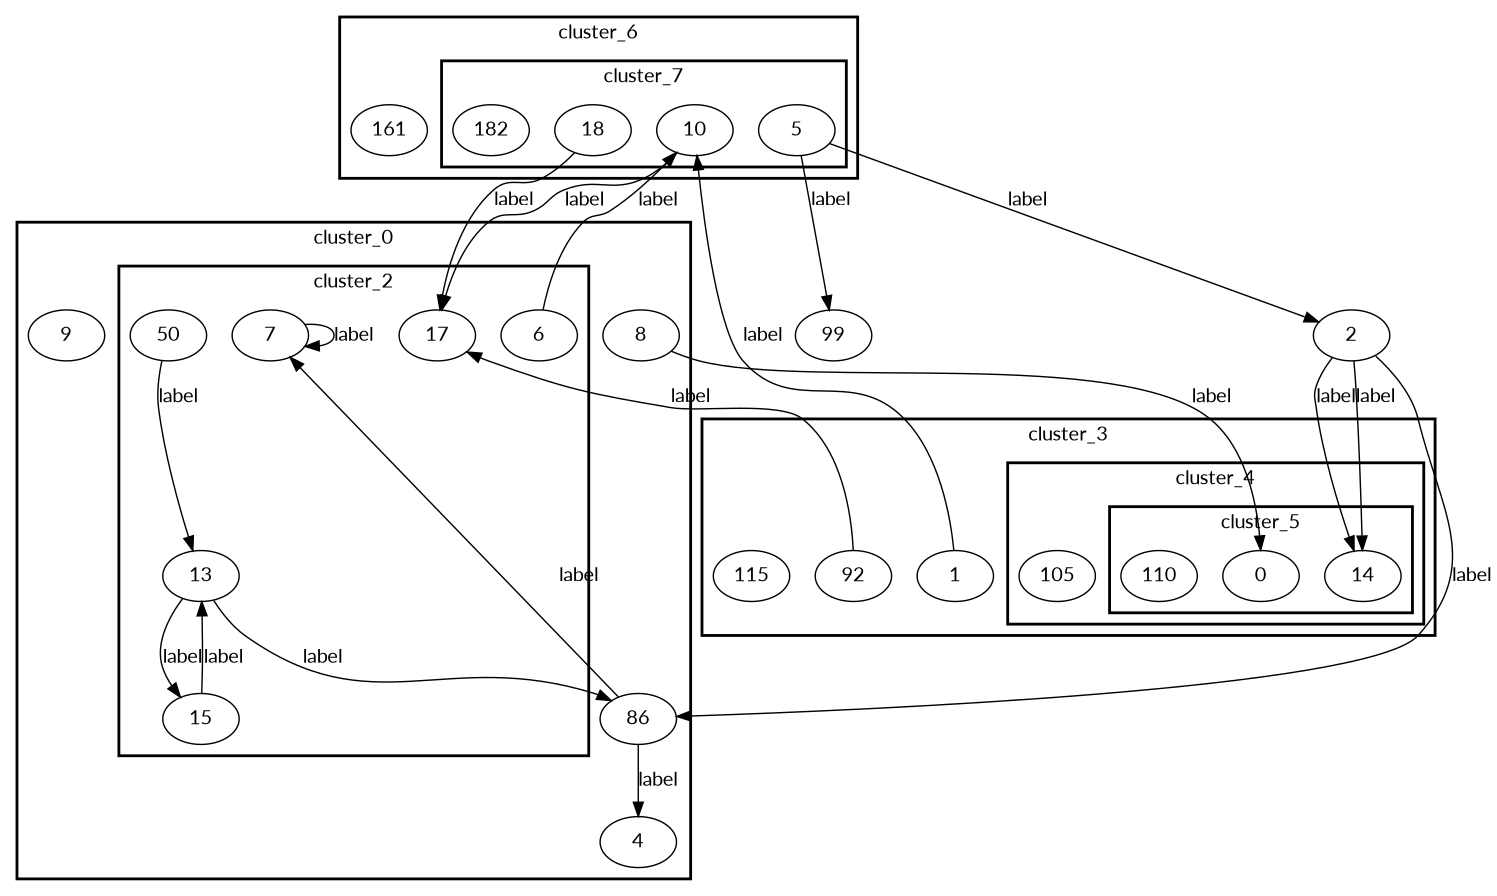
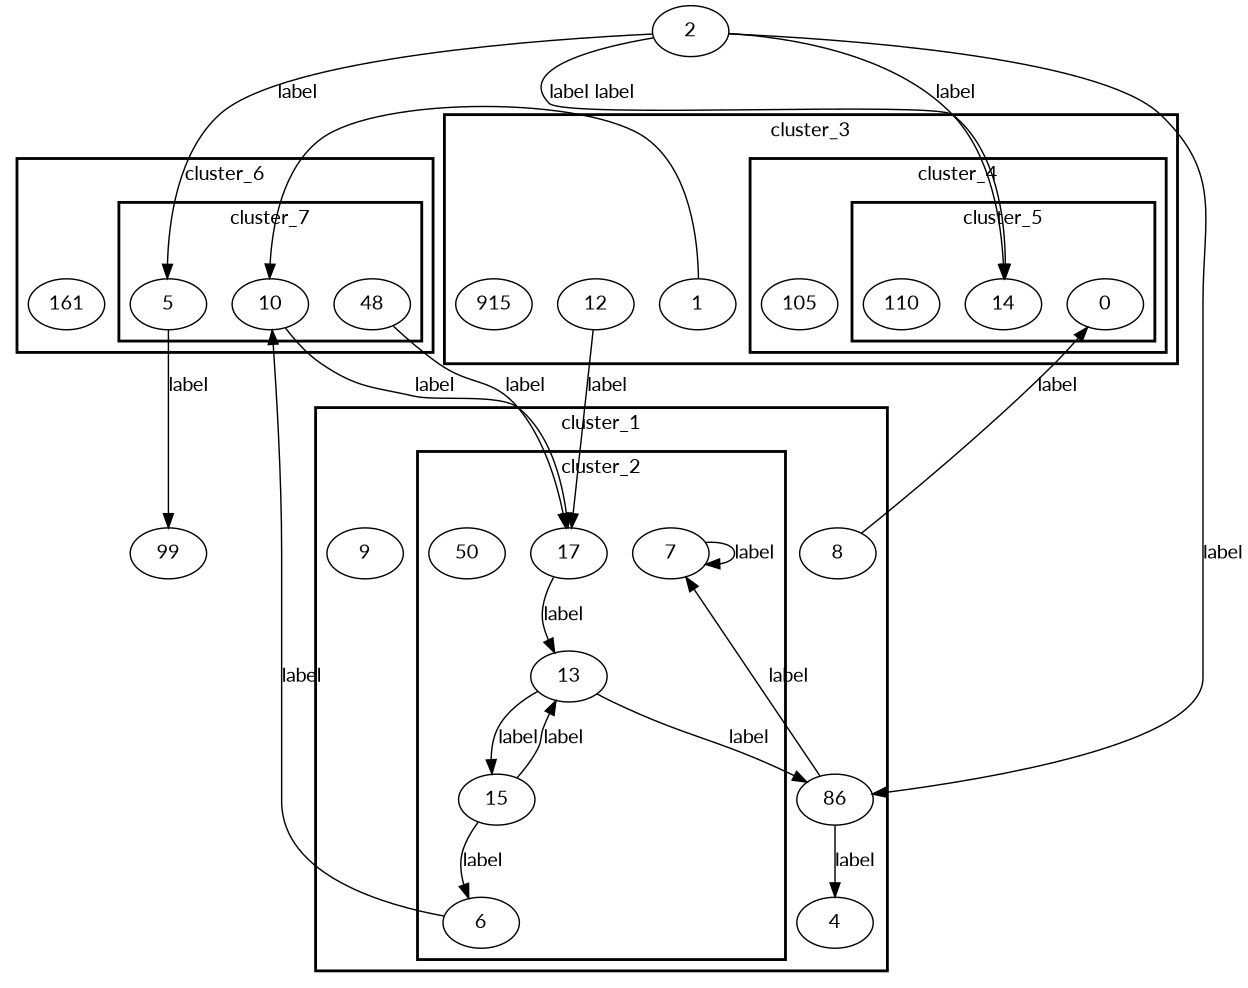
(491, 130) -> none
(593, 130) -> (372, 304)
(1067, 230) -> (351, 66)
(354, 238) -> (601, 424)
(166, 450) -> (543, 608)
(752, 576) -> (494, 304)
(853, 576) -> (596, 304)
none -> (463, 852)
